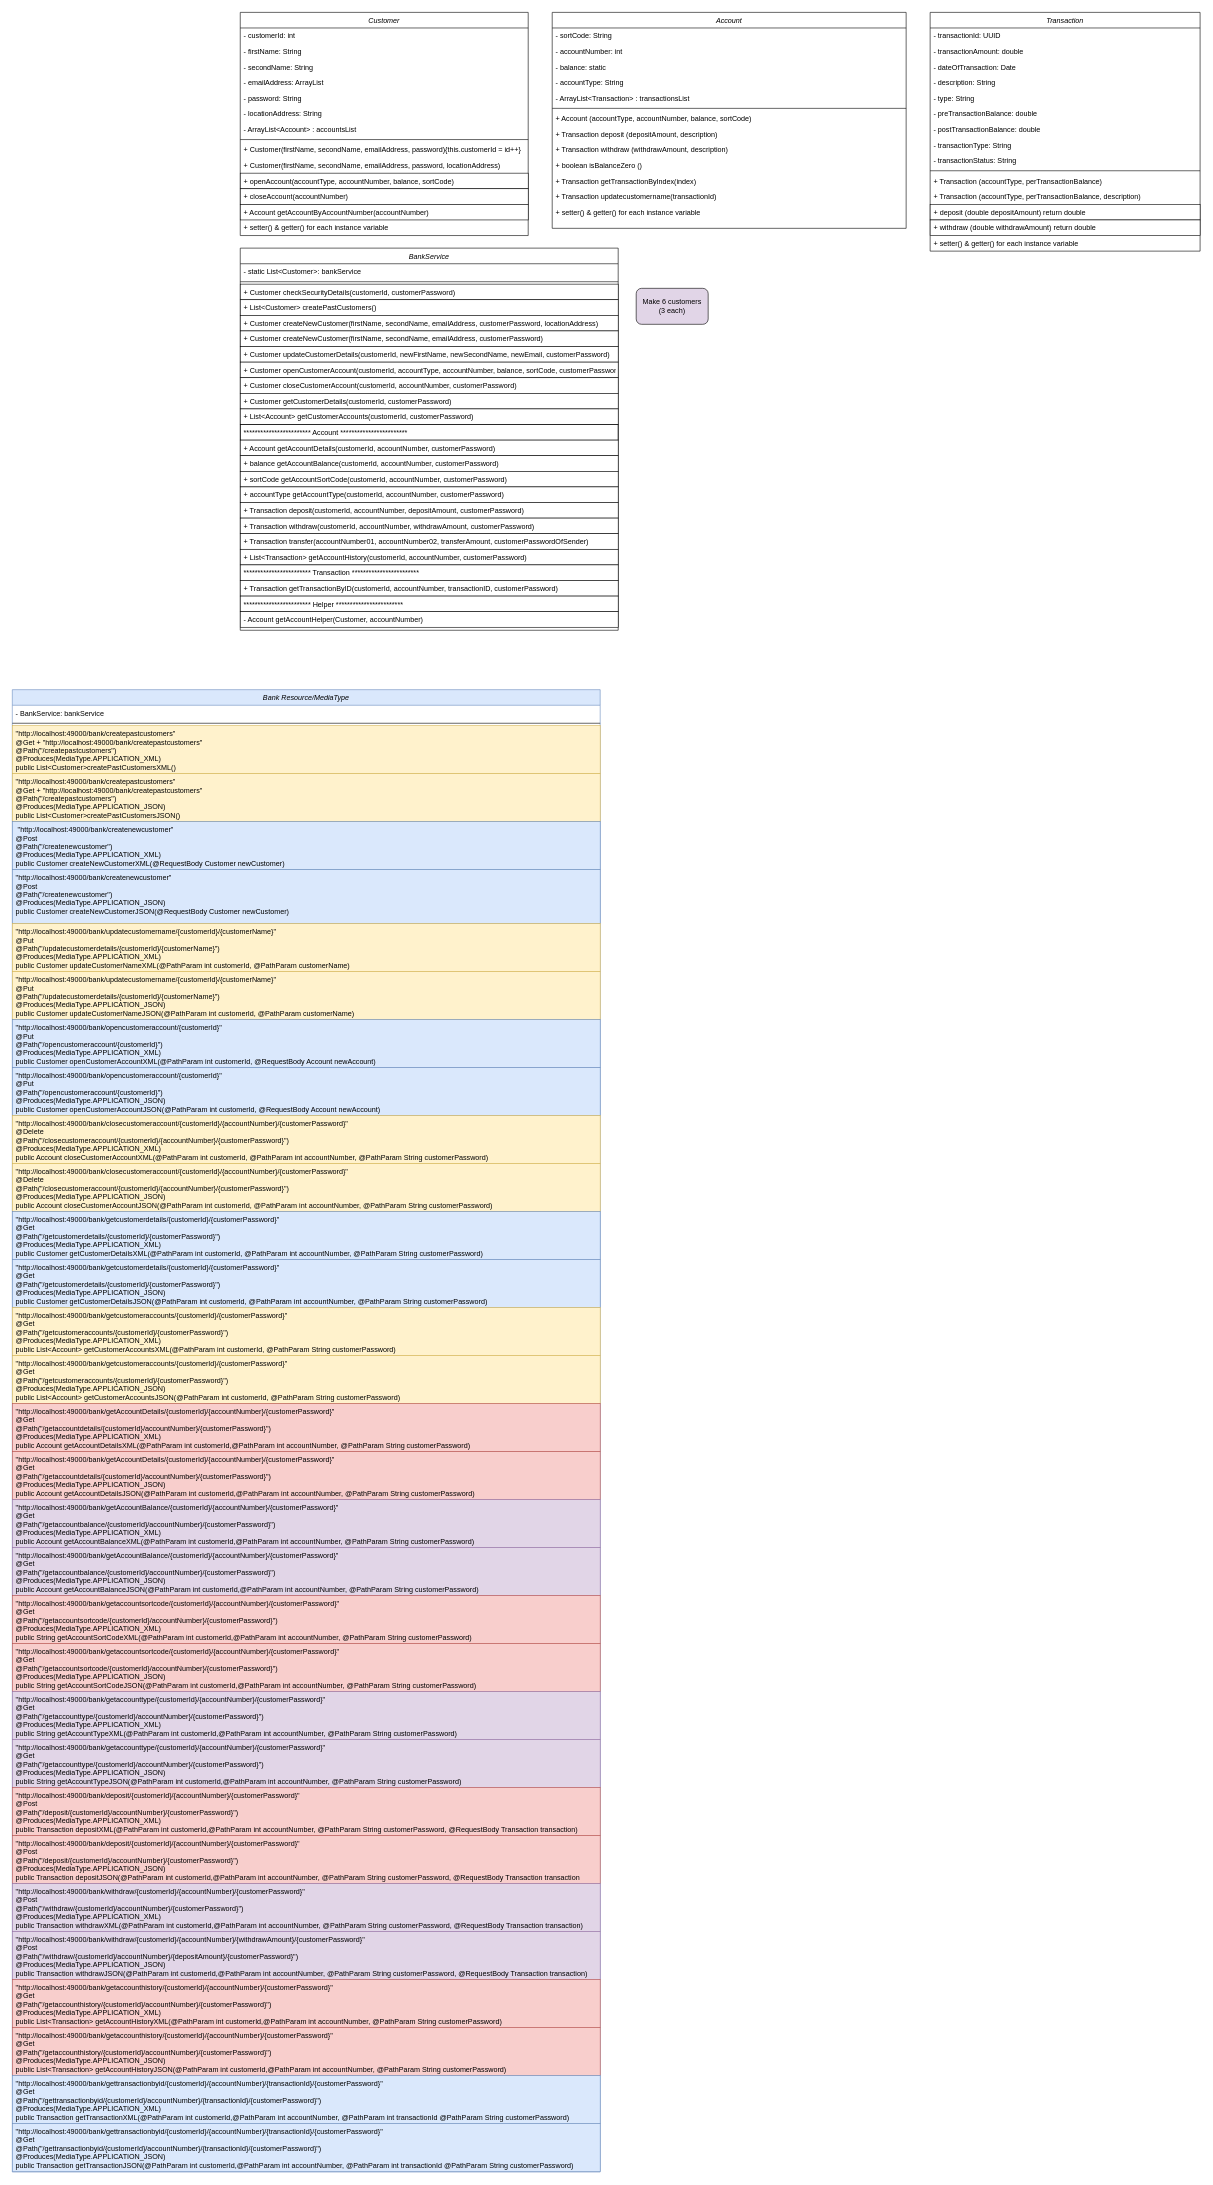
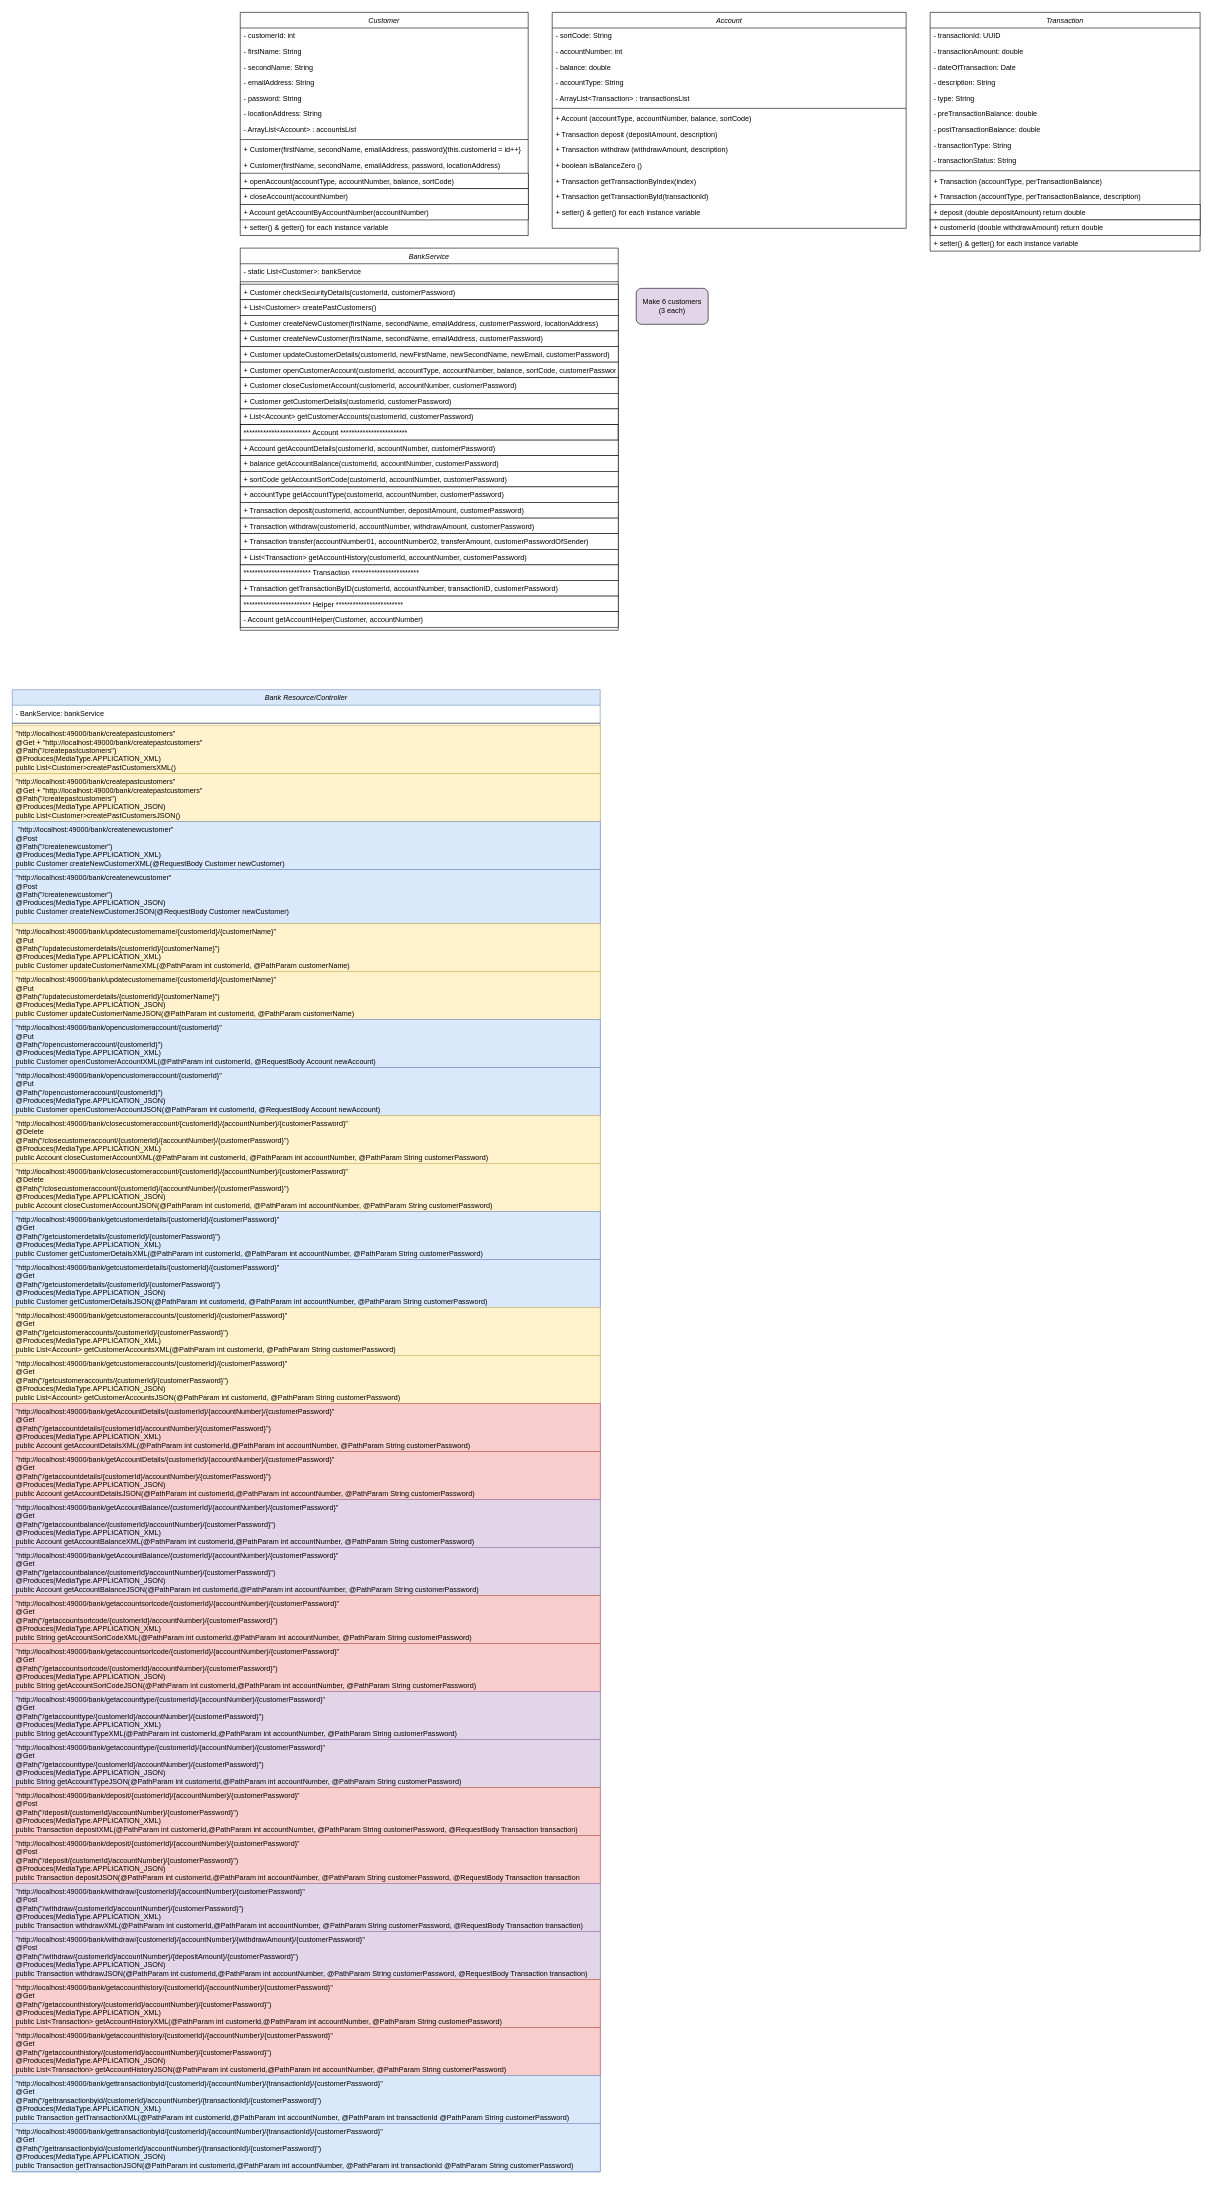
(585, 67) -> (585, 67)
(288, 83) -> (282, 83)
(647, 197) -> (646, 197)
(1022, 228) -> (1027, 228)
(306, 698) -> (306, 698)
